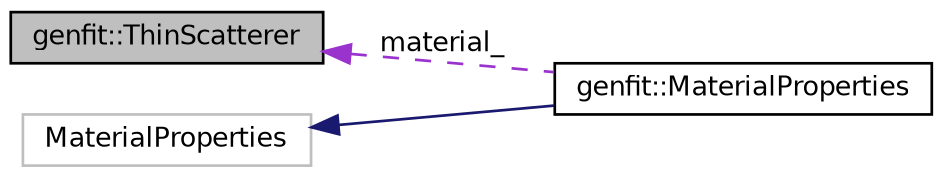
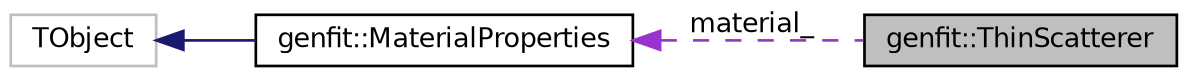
(452, 63) -> (762, 40)
(167, 140) -> (83, 40)
